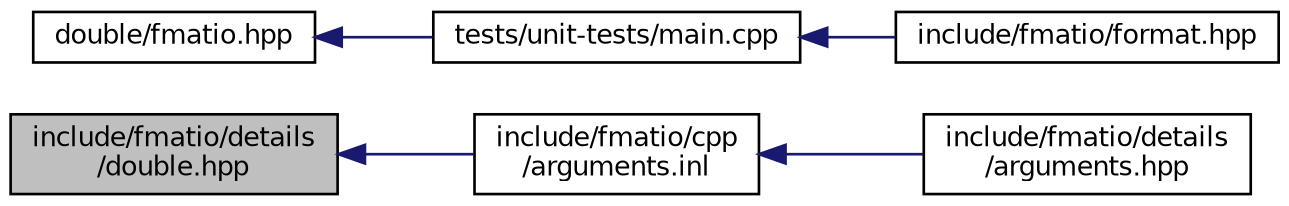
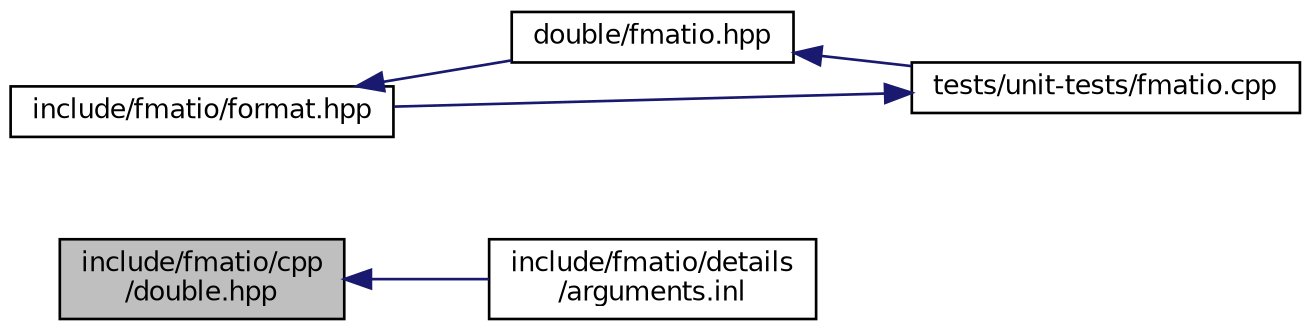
(617, 37) -> (1106, 88)
none -> (447, 71)
(174, 154) -> (202, 279)
(617, 154) -> (653, 279)
(1087, 154) -> none
